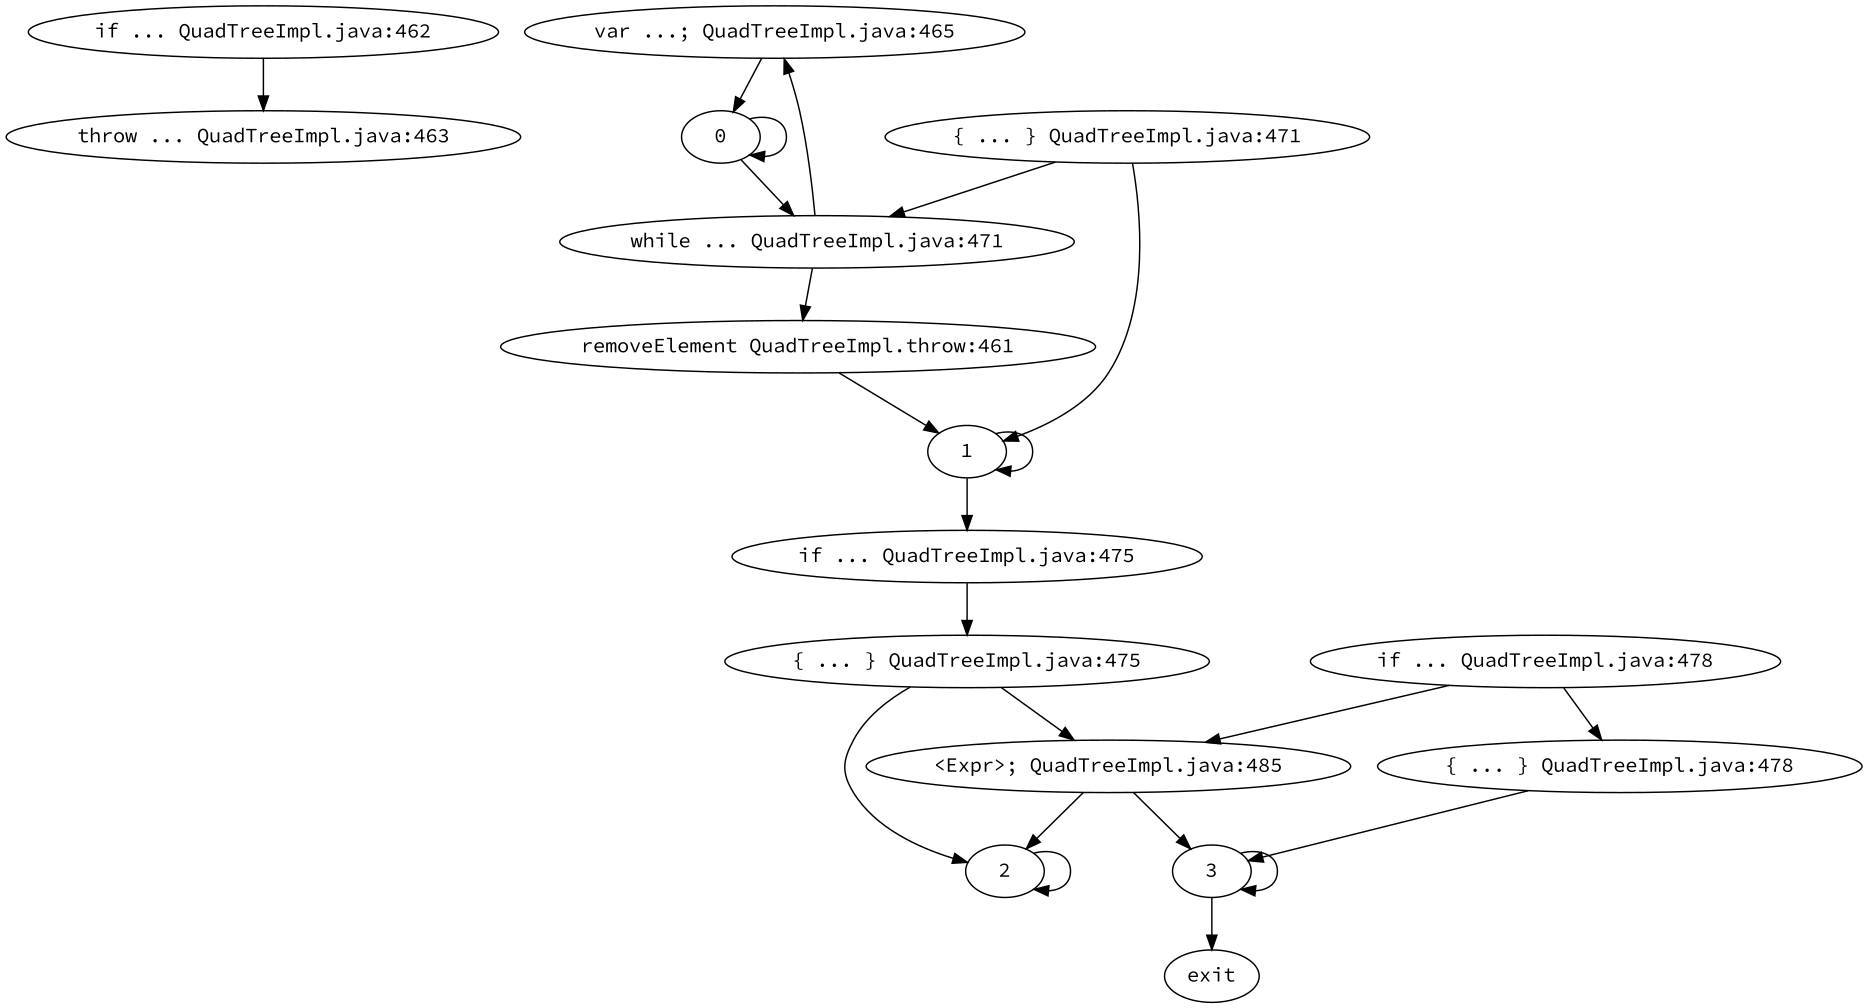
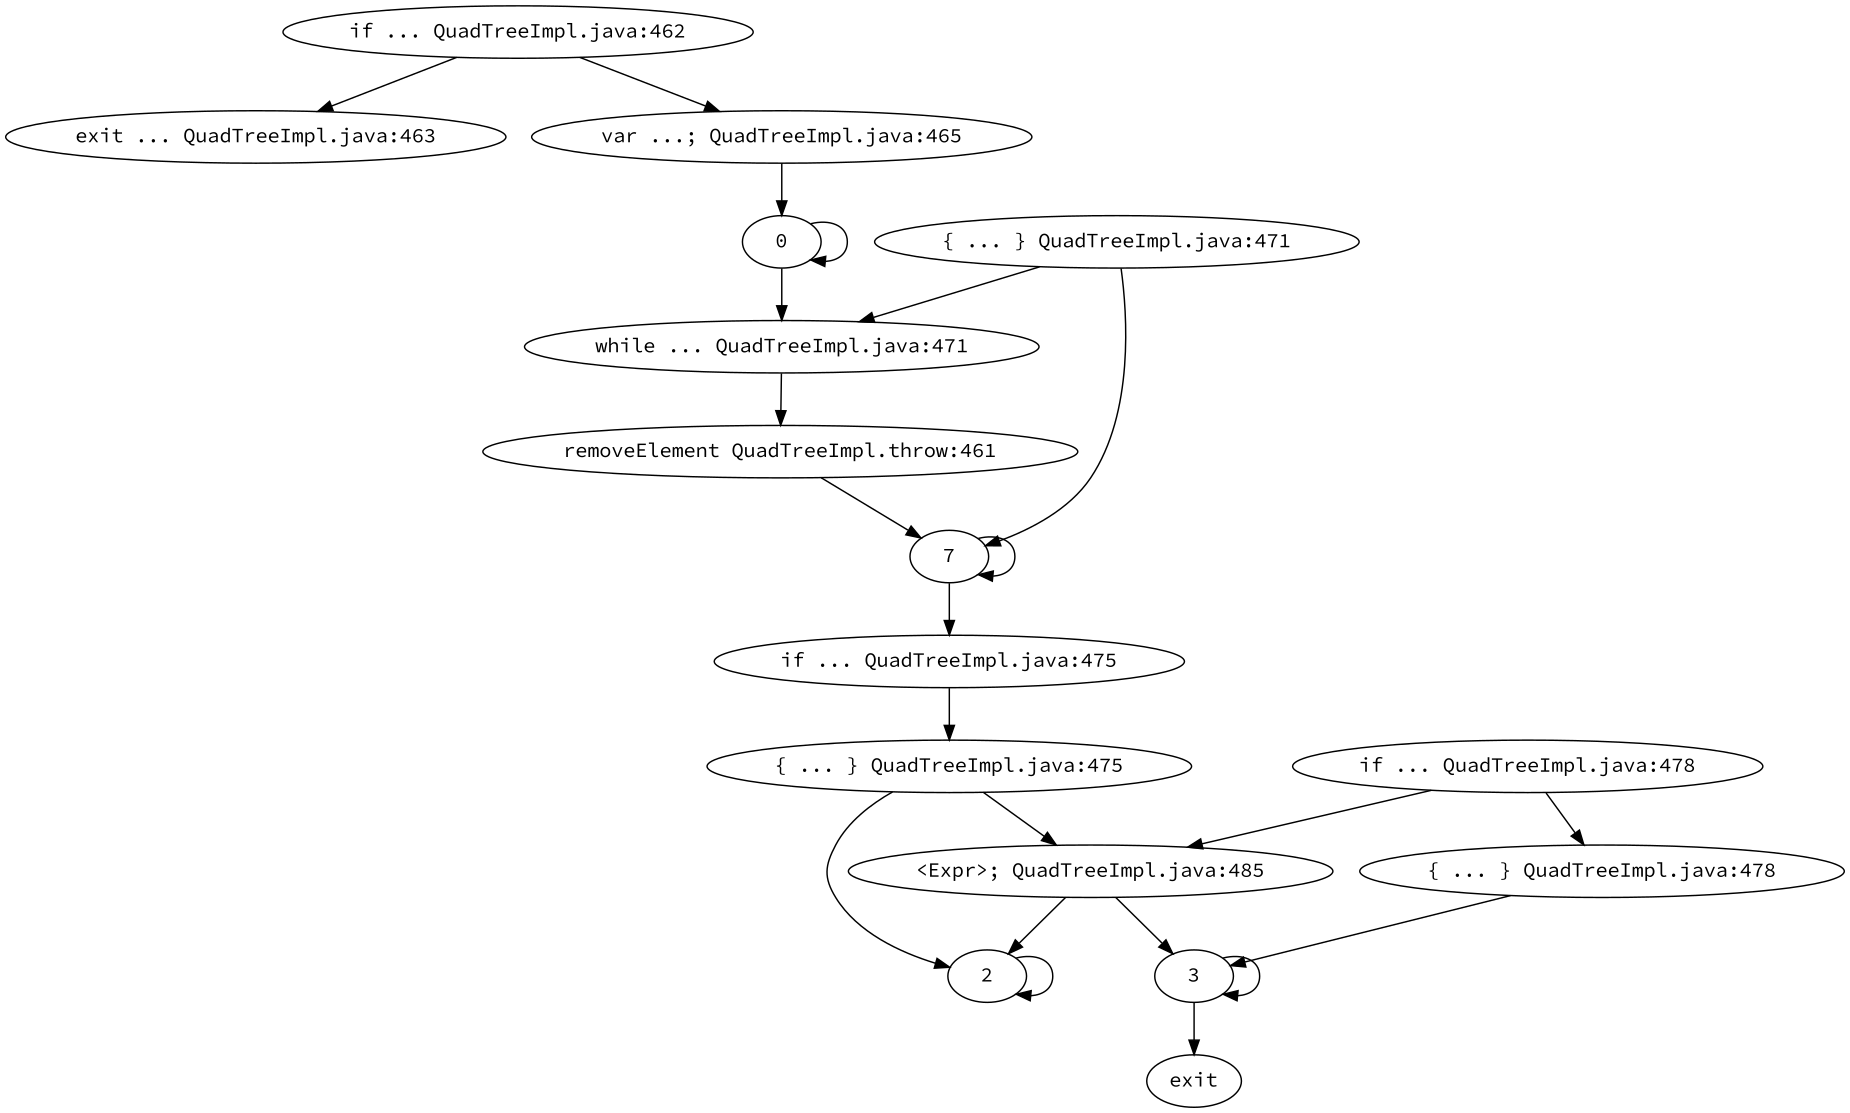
(263, 137) -> (256, 137)
(806, 143) -> (643, 82)
(967, 452) -> (949, 557)
